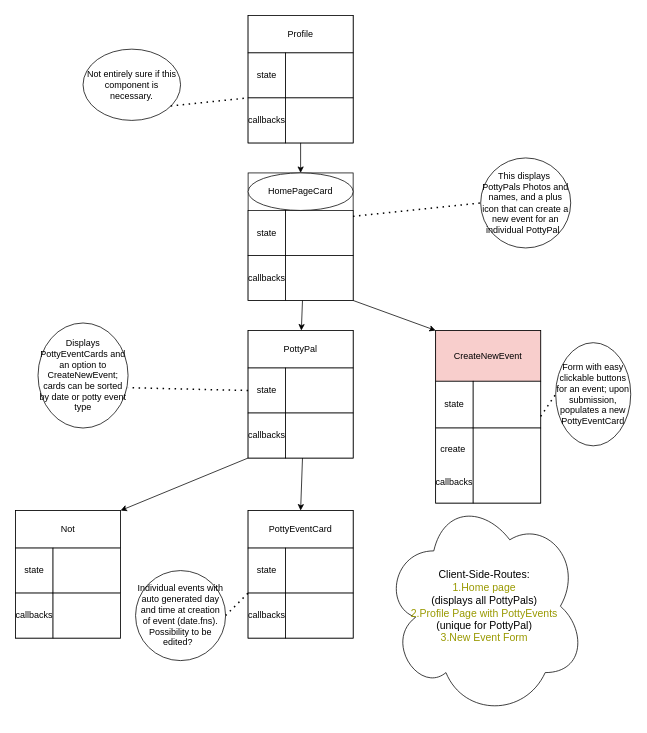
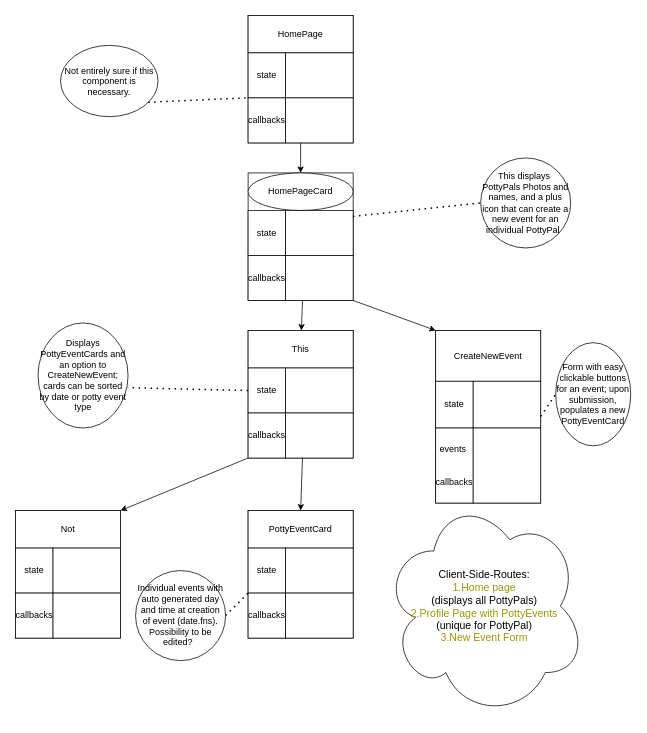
(300, 34) -> (300, 34)
(132, 85) -> (109, 81)
(300, 349) -> (300, 349)
(488, 356) -> (488, 356)
(454, 465) -> (454, 465)
